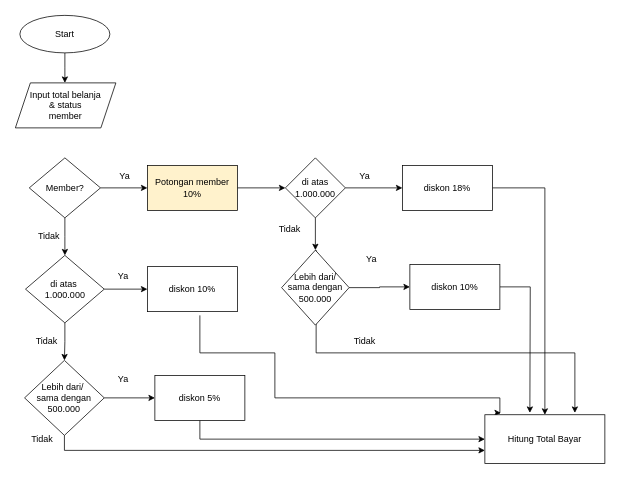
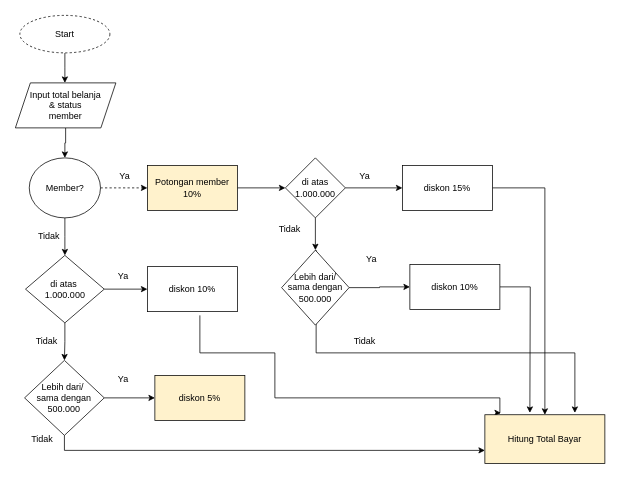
(65, 34) -> (65, 34)
none -> (66, 141)
(65, 188) -> (65, 188)
(121, 188) -> (121, 188)
(447, 188) -> (447, 188)
(200, 398) -> (200, 398)
(478, 439) -> none
(545, 439) -> (545, 439)
